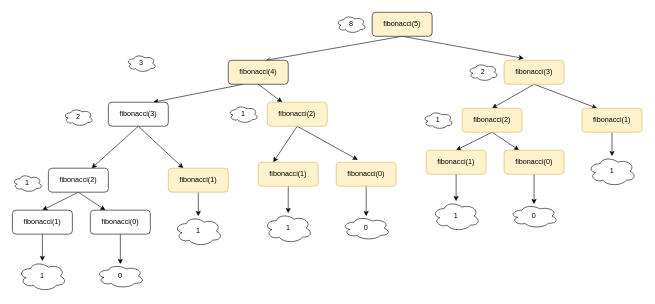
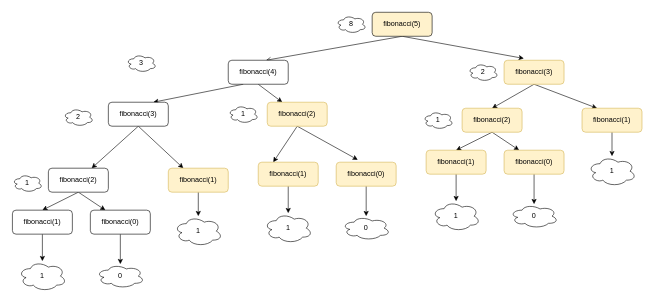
(258, 72) -> (258, 72)
